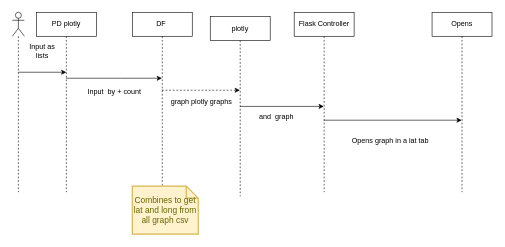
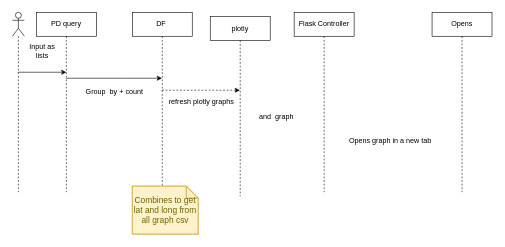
(66, 24) -> (66, 24)
(115, 92) -> (115, 92)
(202, 102) -> (202, 102)
(281, 107) -> none
(456, 120) -> none
(391, 141) -> (391, 141)
